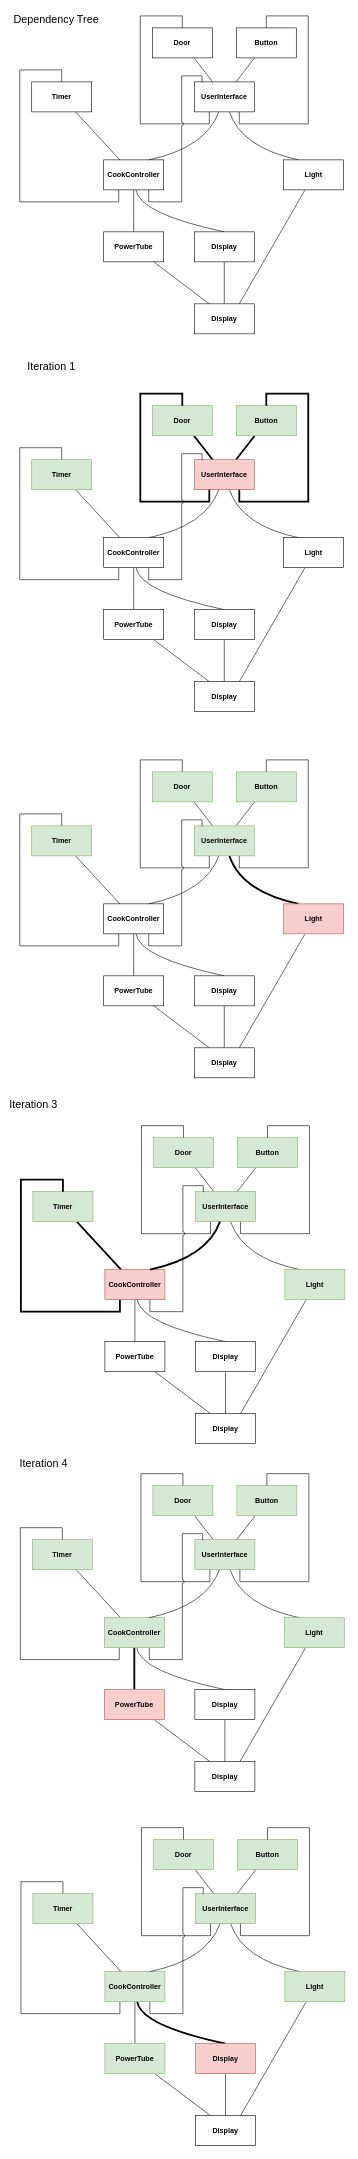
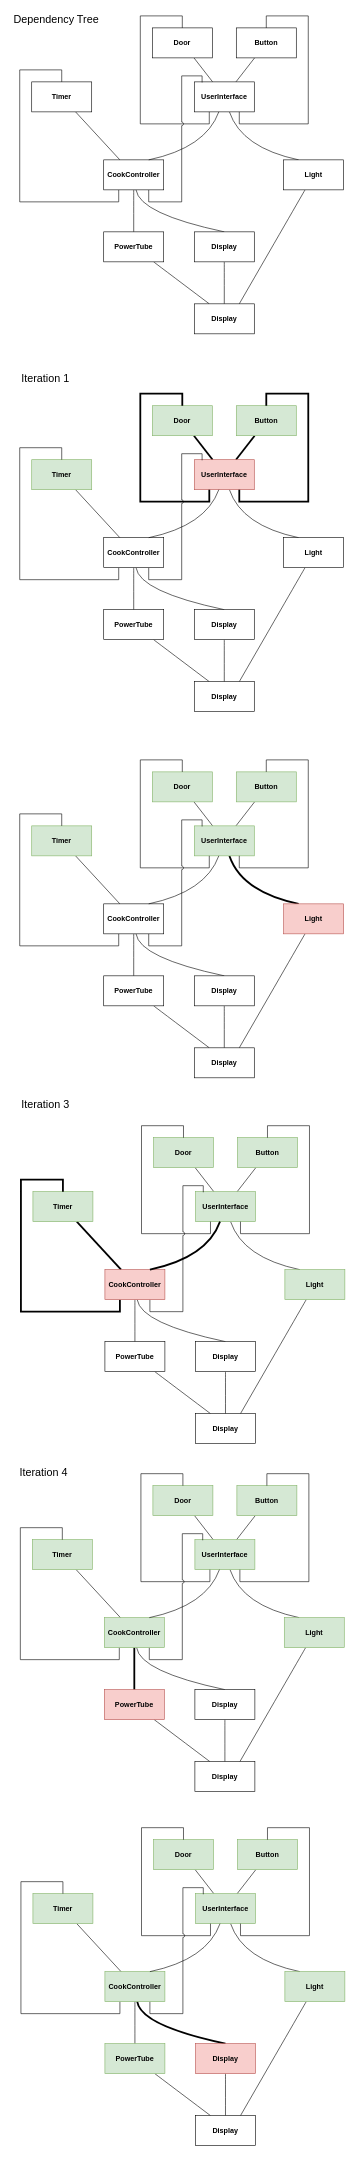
(56, 365) -> (50, 377)
(38, 1103) -> (50, 1103)
(48, 1462) -> (48, 1471)
